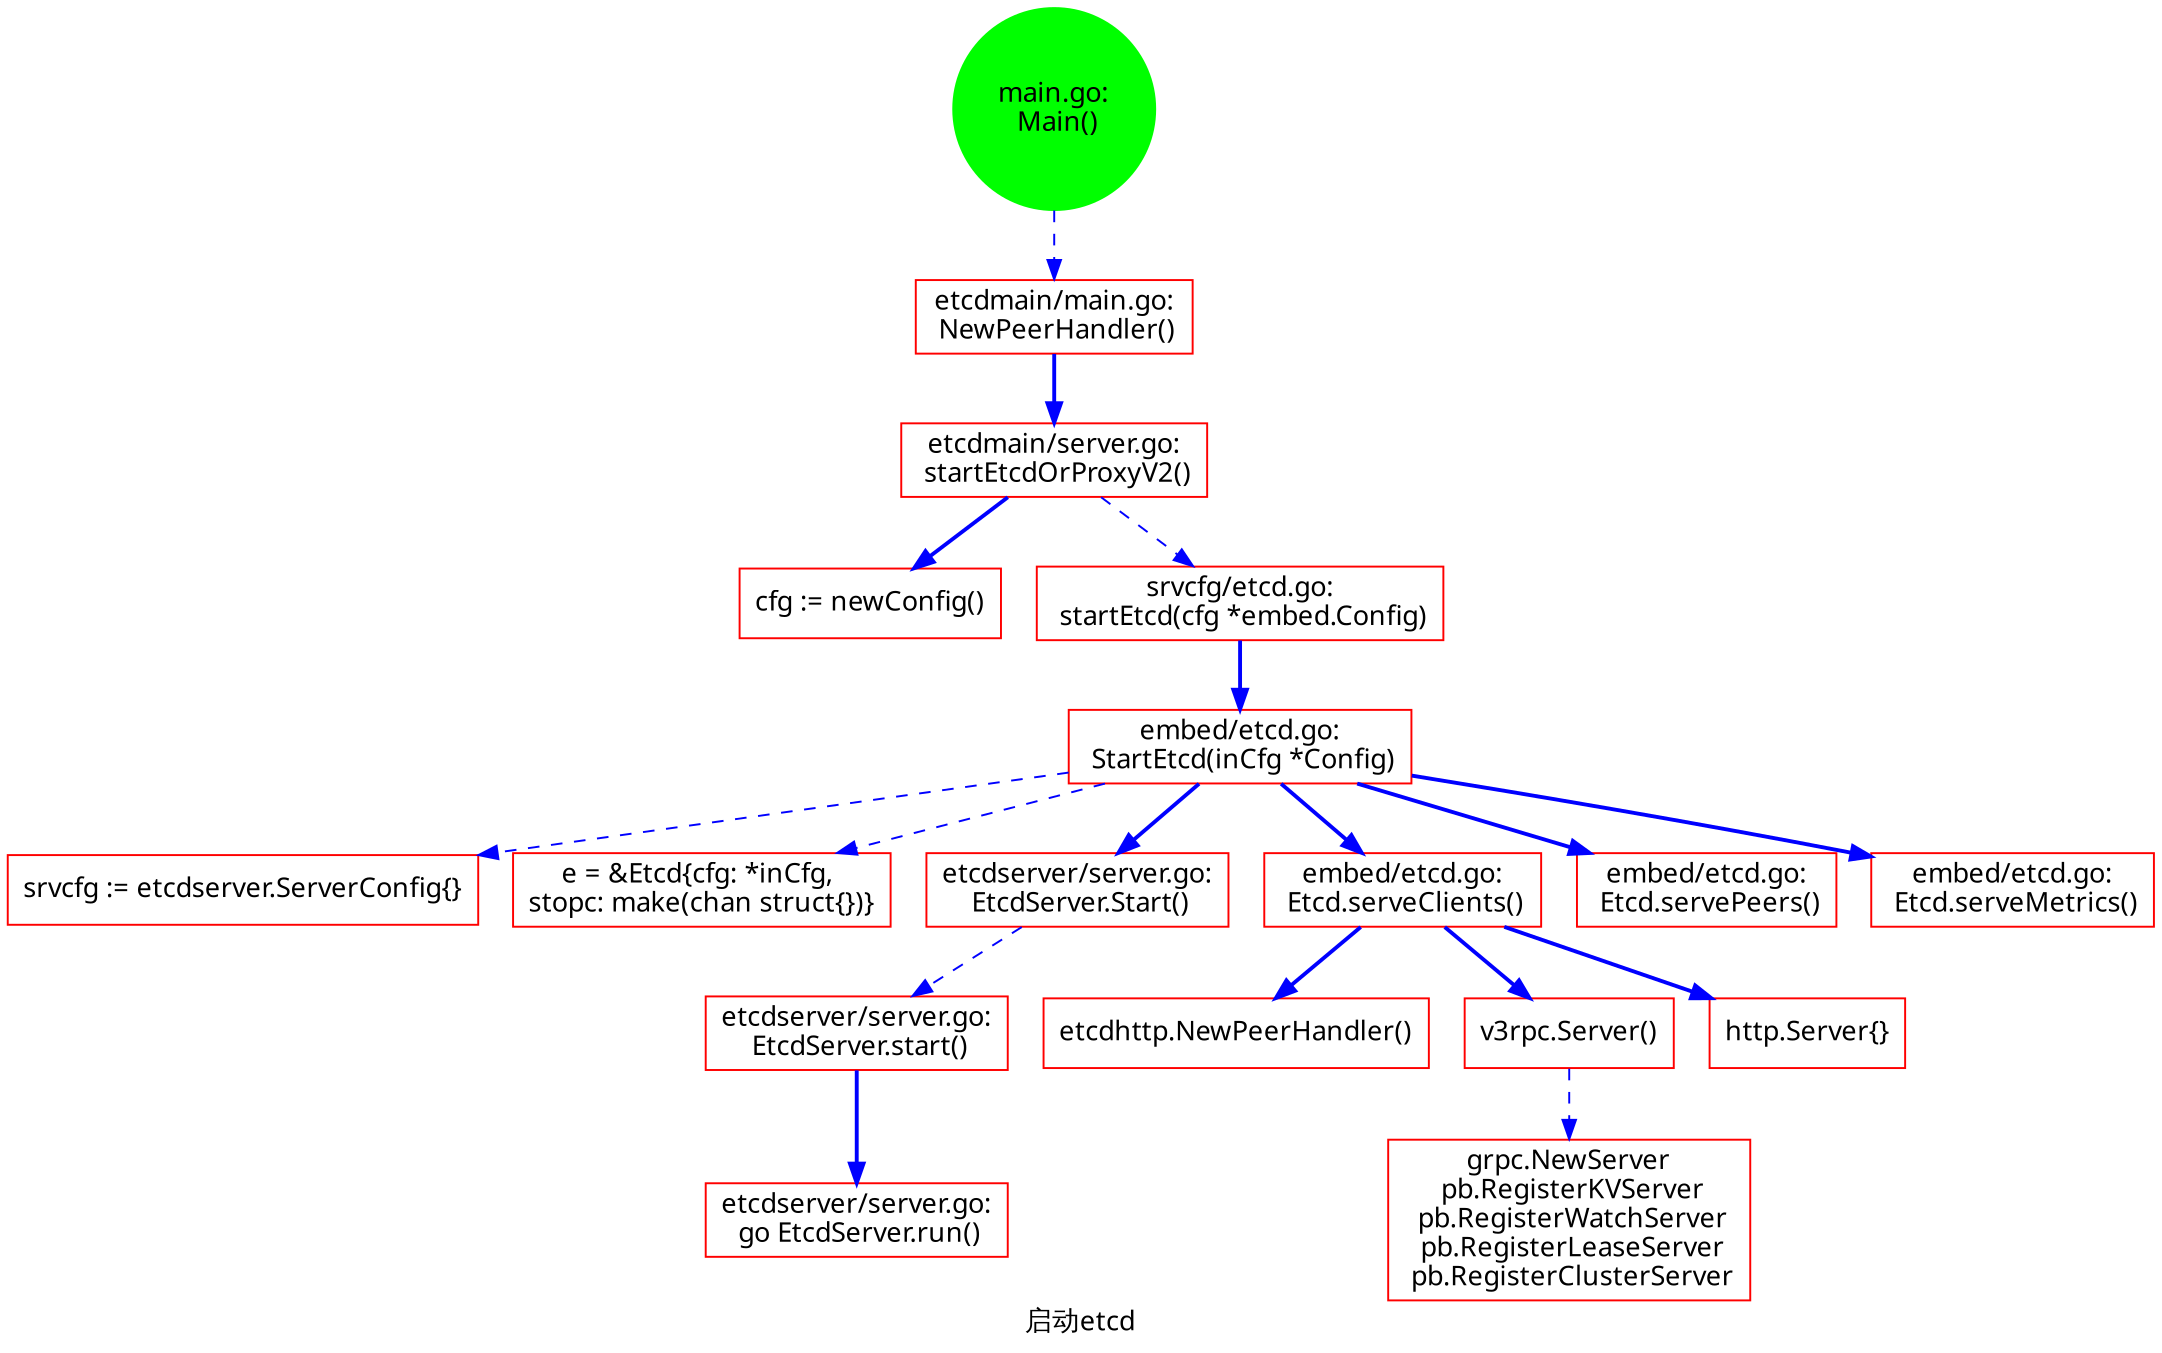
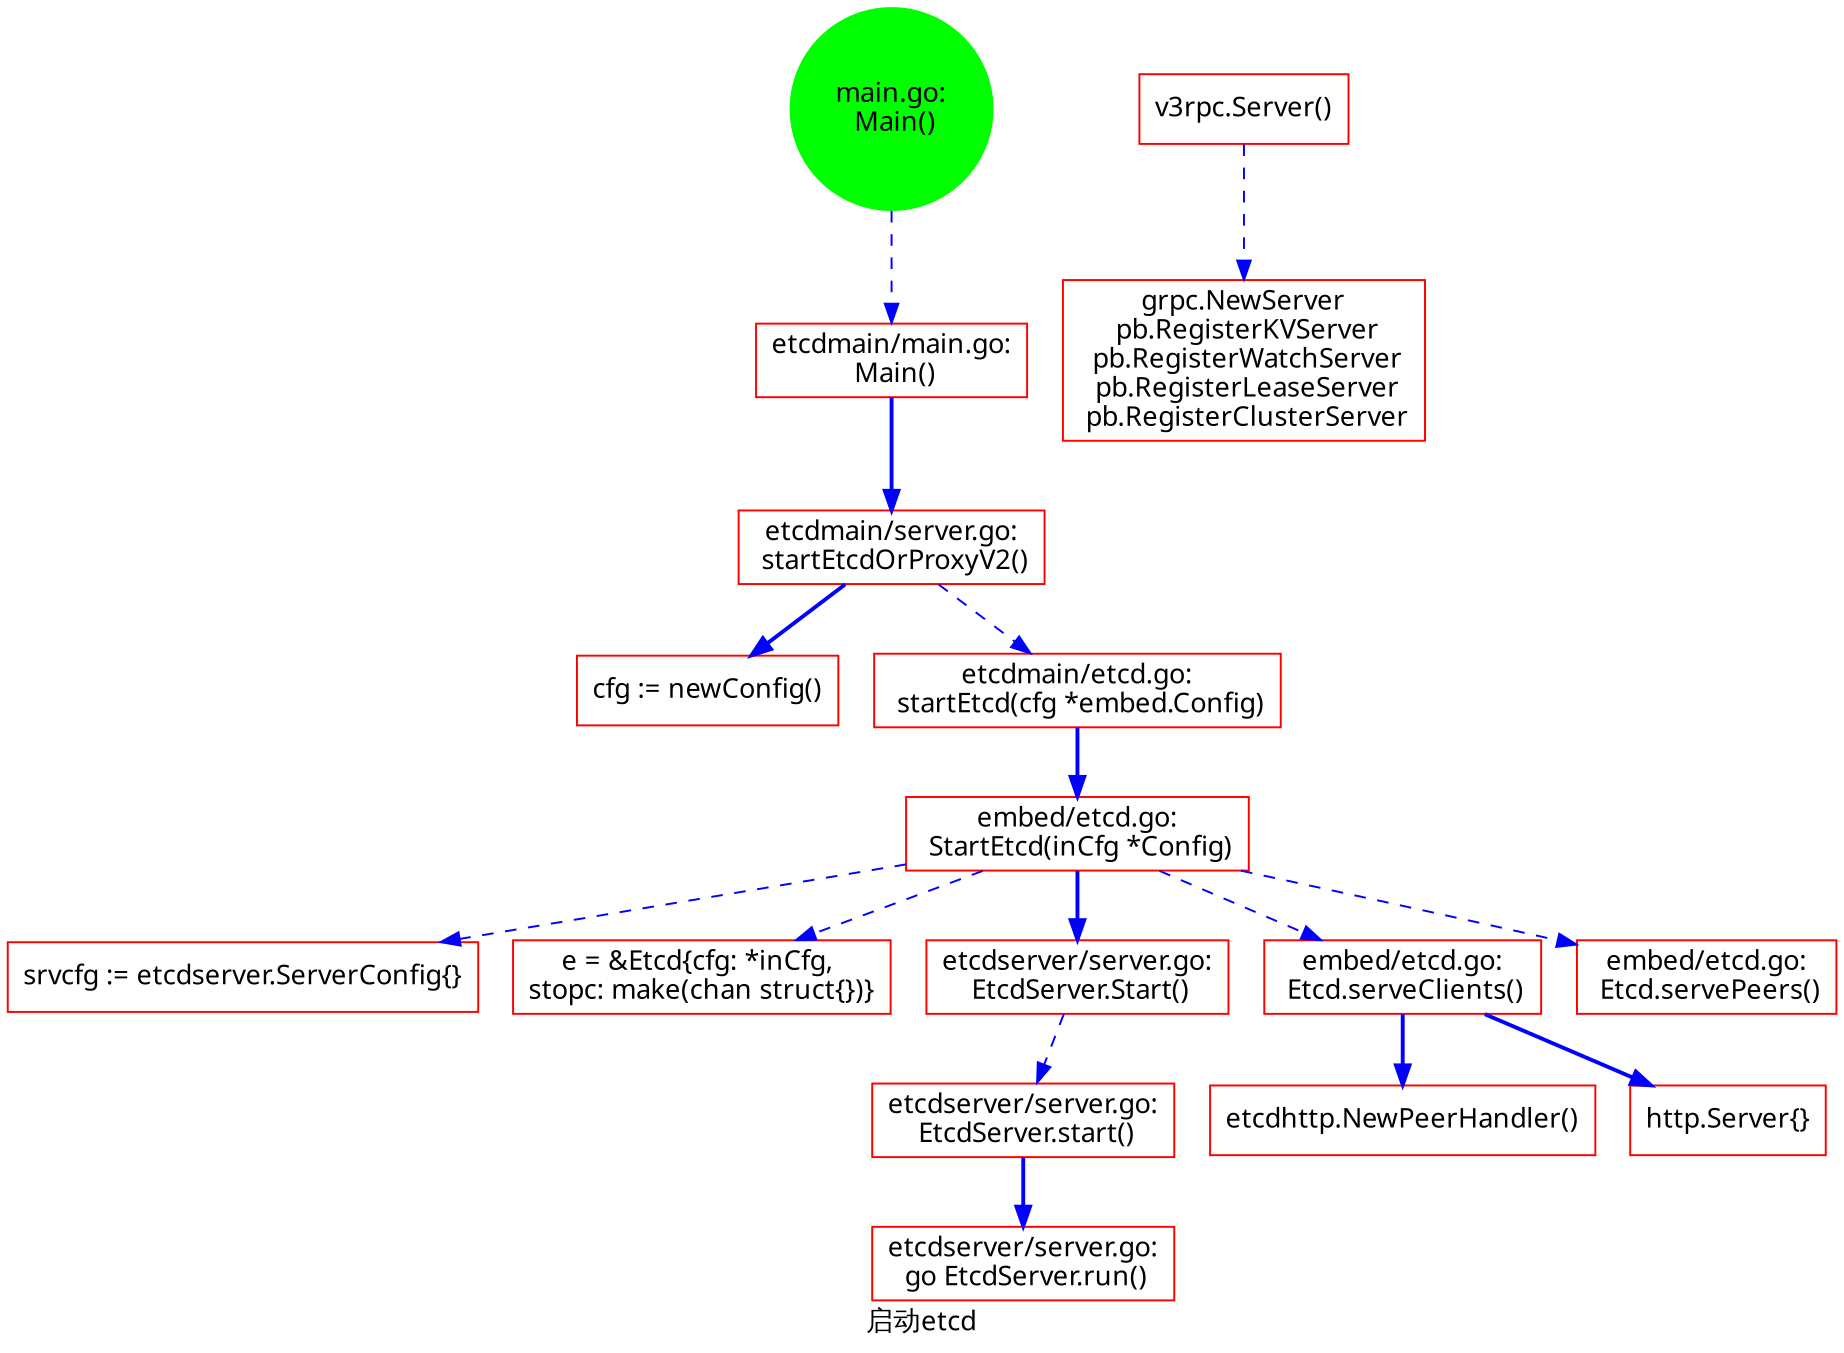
(1054, 317) -> (892, 360)
(1240, 603) -> (1077, 691)
(1314, 812) -> (1231, 902)
(1464, 815) -> (1400, 905)
(2013, 890) -> none
(1480, 956) -> none
